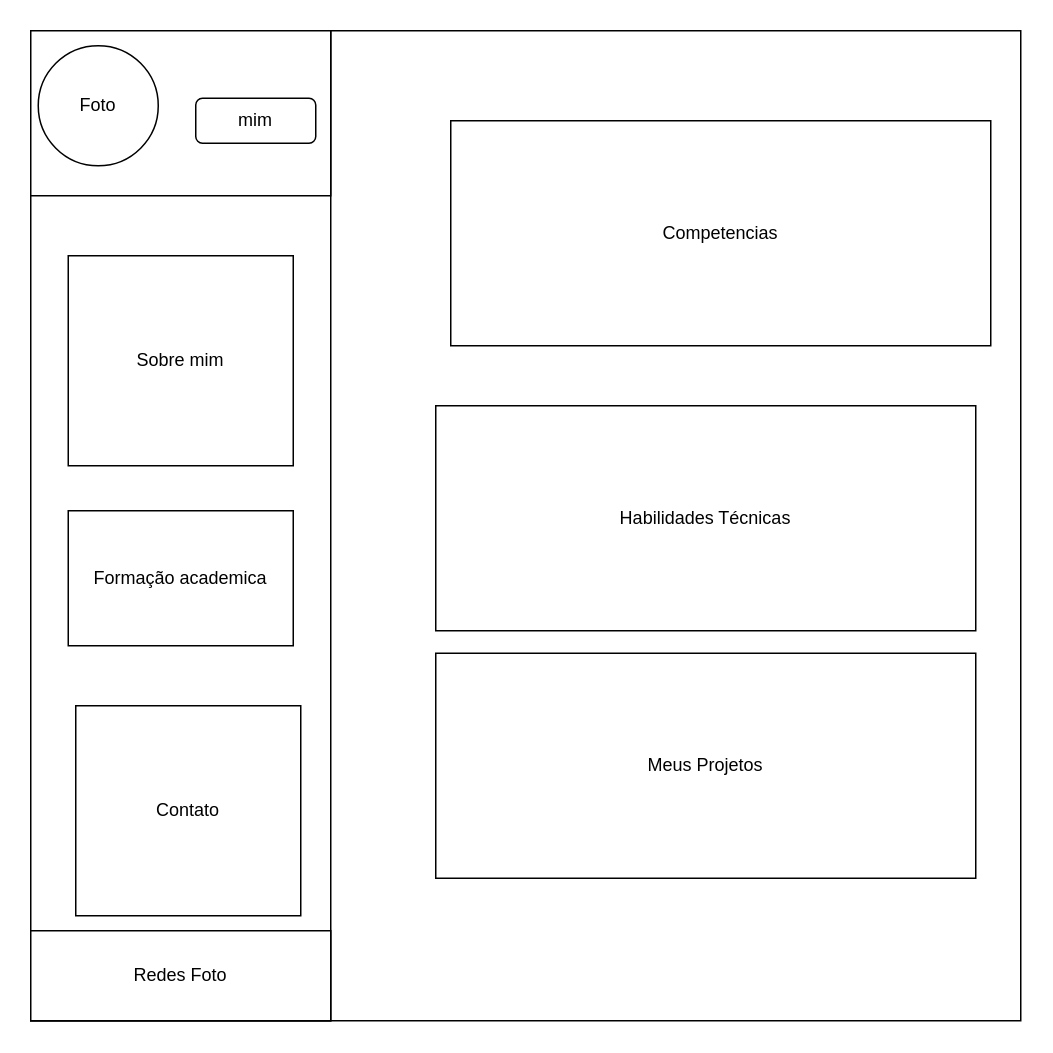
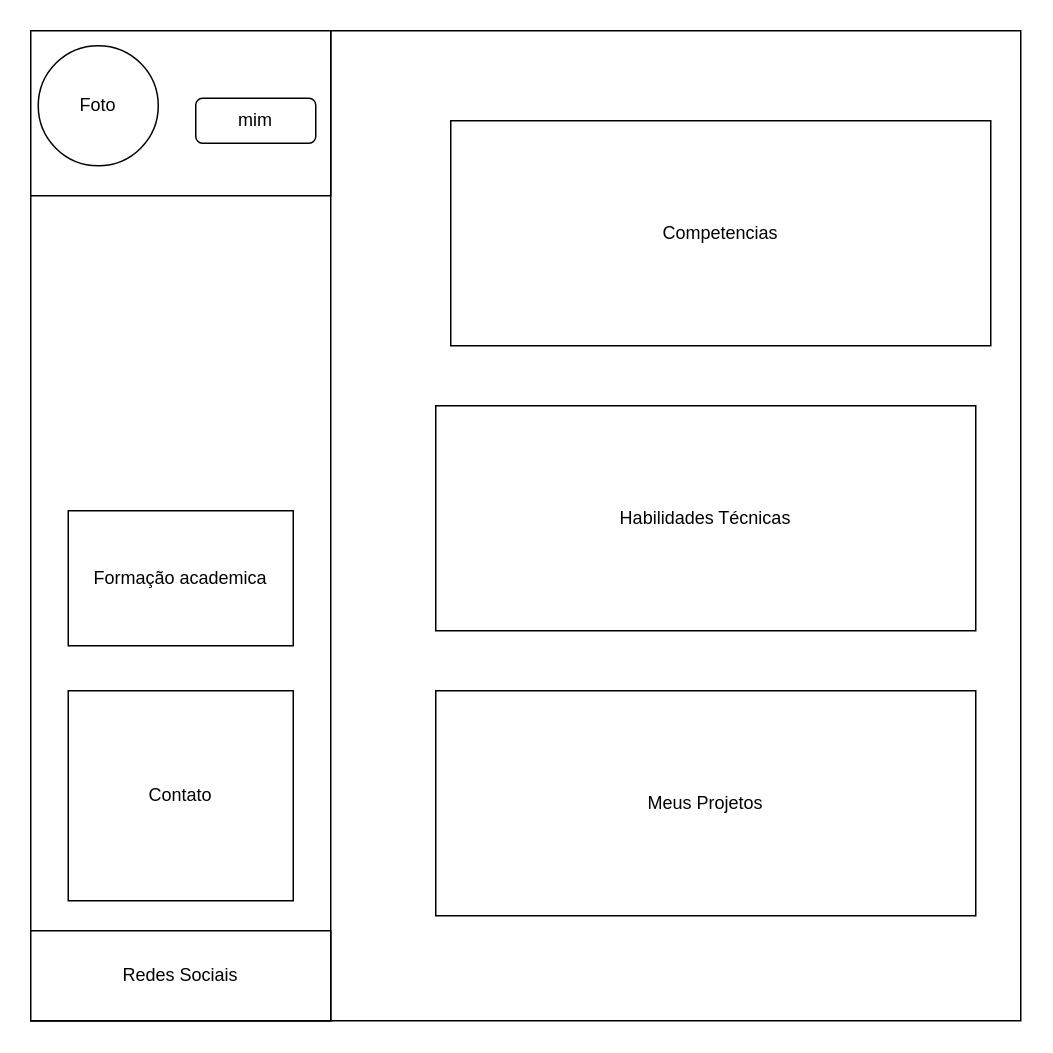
(181, 361) -> none
(706, 766) -> (706, 803)
(188, 811) -> (181, 796)
(181, 976) -> (181, 976)
